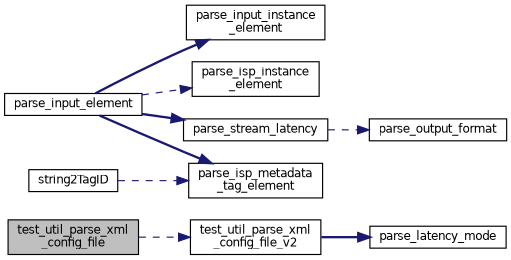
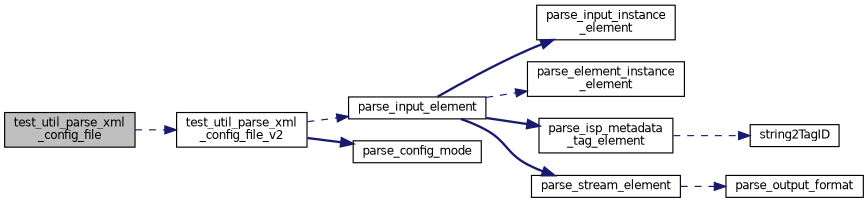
(256, 79) -> (606, 79)
none -> (322, 120)
(256, 130) -> (606, 186)
(147, 181) -> (706, 136)
(438, 237) -> (417, 152)
